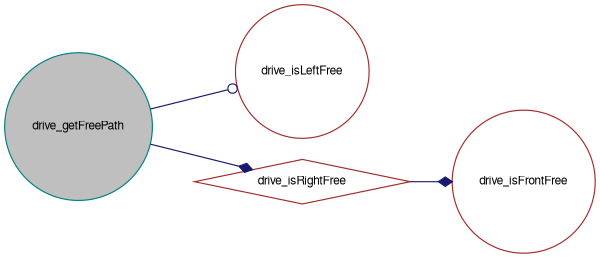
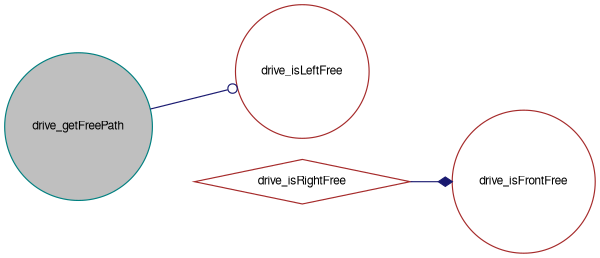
(194, 155) -> none
